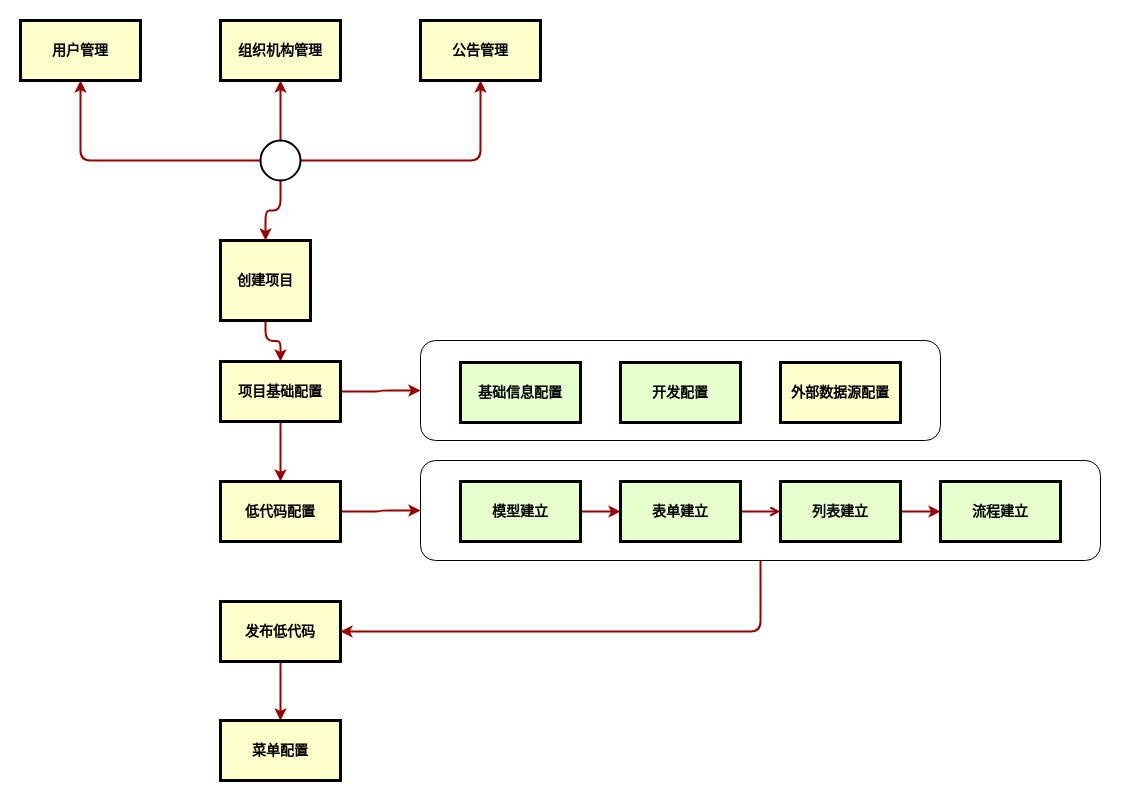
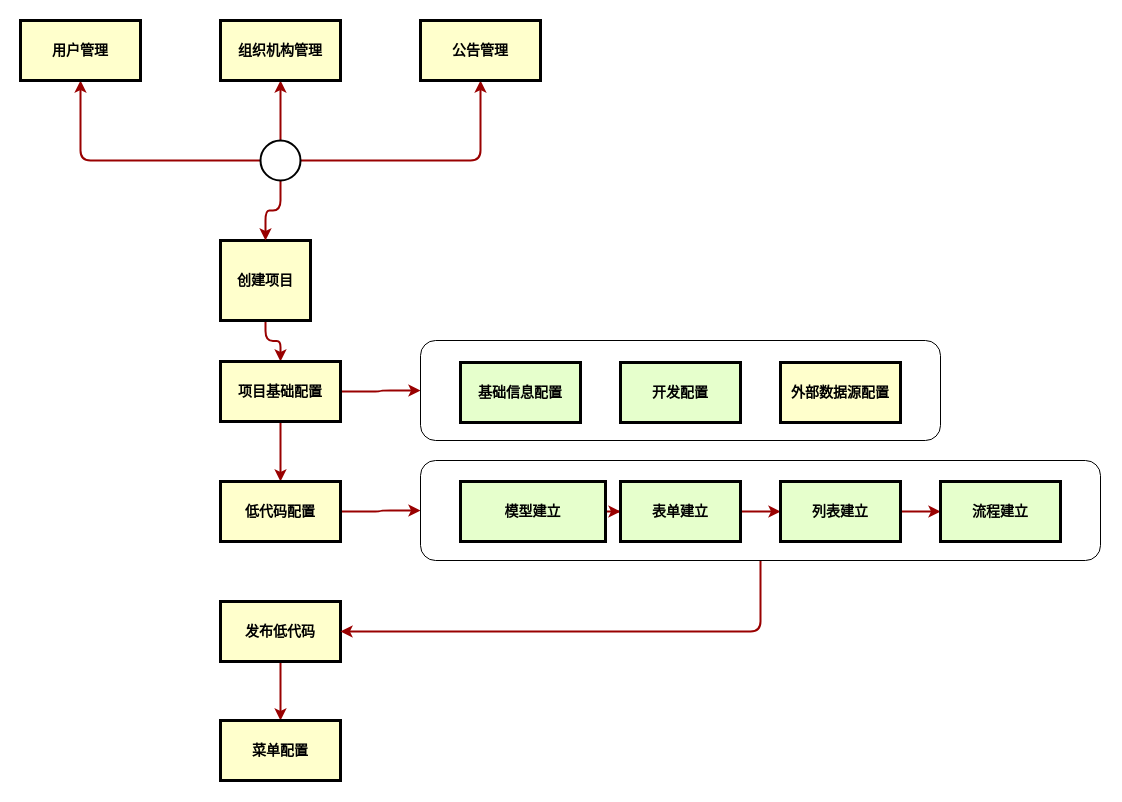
(521, 512) -> (533, 512)
(771, 512) -> (770, 512)
